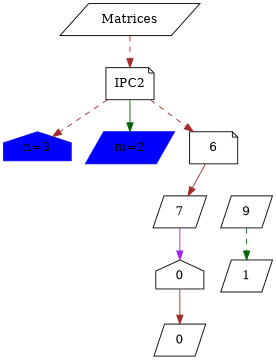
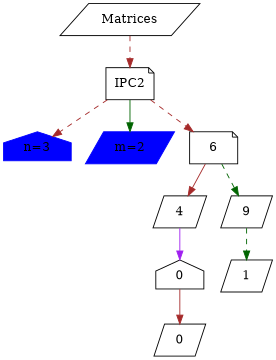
none -> (228, 176)
(180, 212) -> (180, 212)
